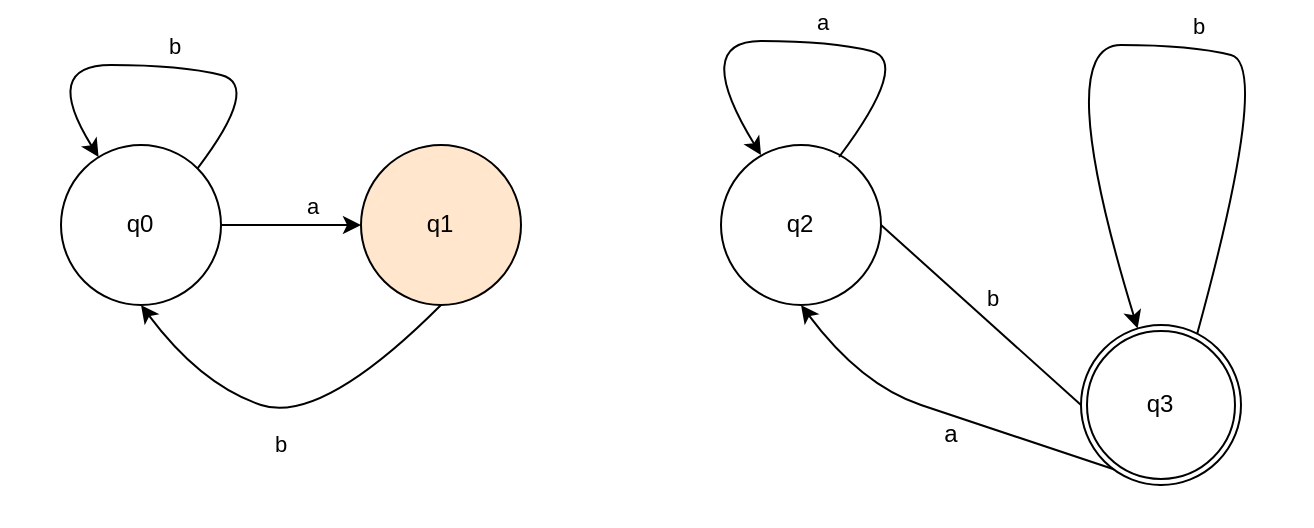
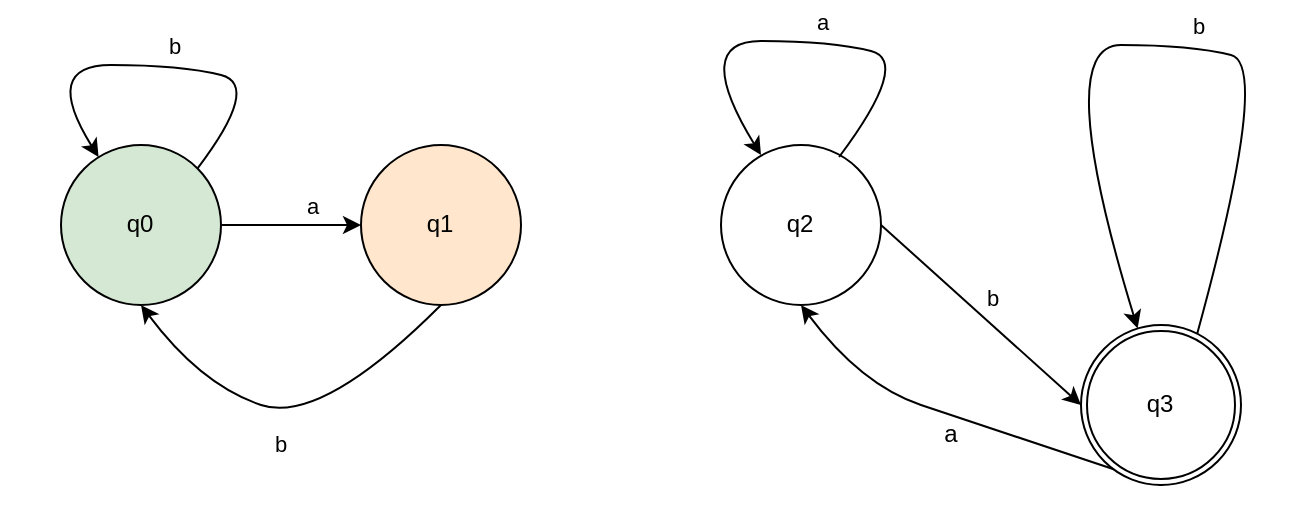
(141, 225) -> (141, 225)
(1074, 398) -> (1070, 395)
